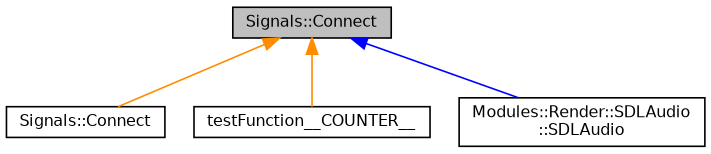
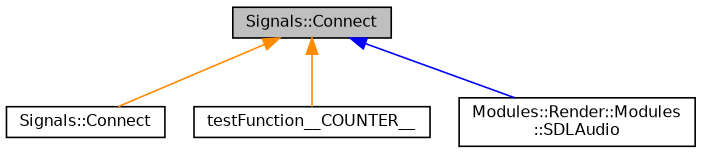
(582, 122) -> (577, 122)
